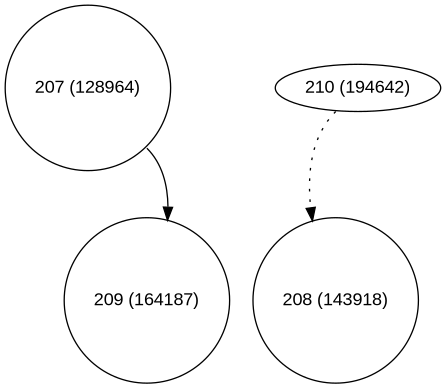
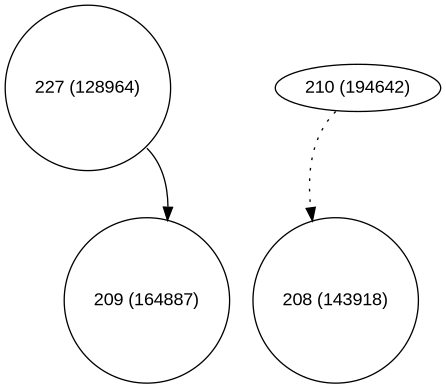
(88, 88) -> (88, 88)
(147, 300) -> (147, 300)
